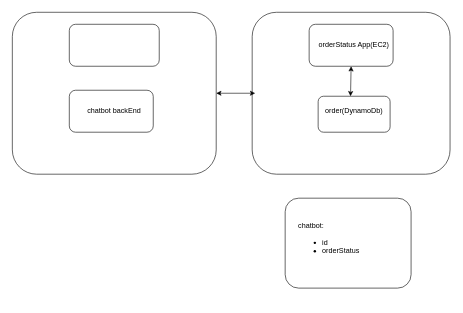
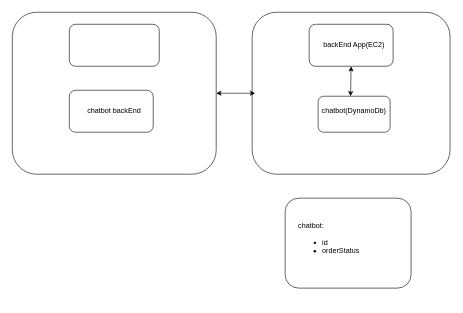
(354, 45) -> (354, 45)
(354, 111) -> (354, 111)
